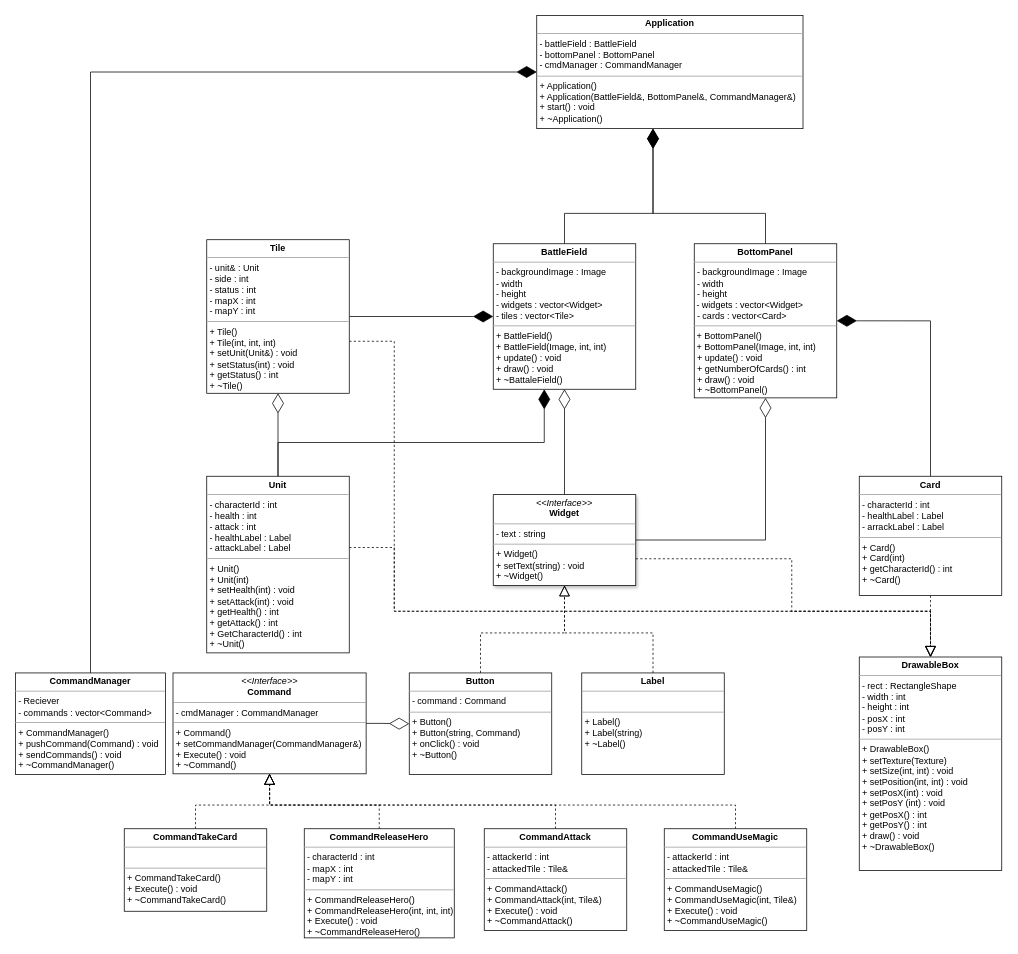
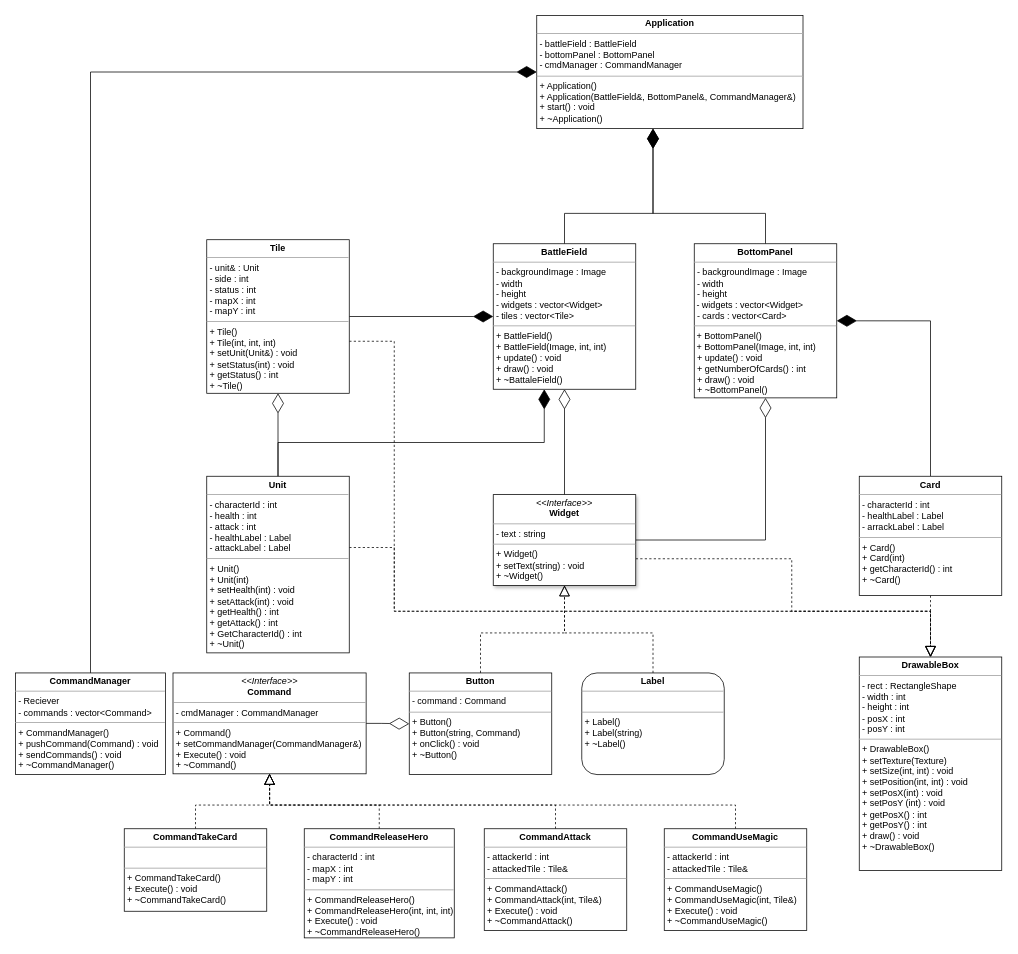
(653, 724) -> (653, 724)
